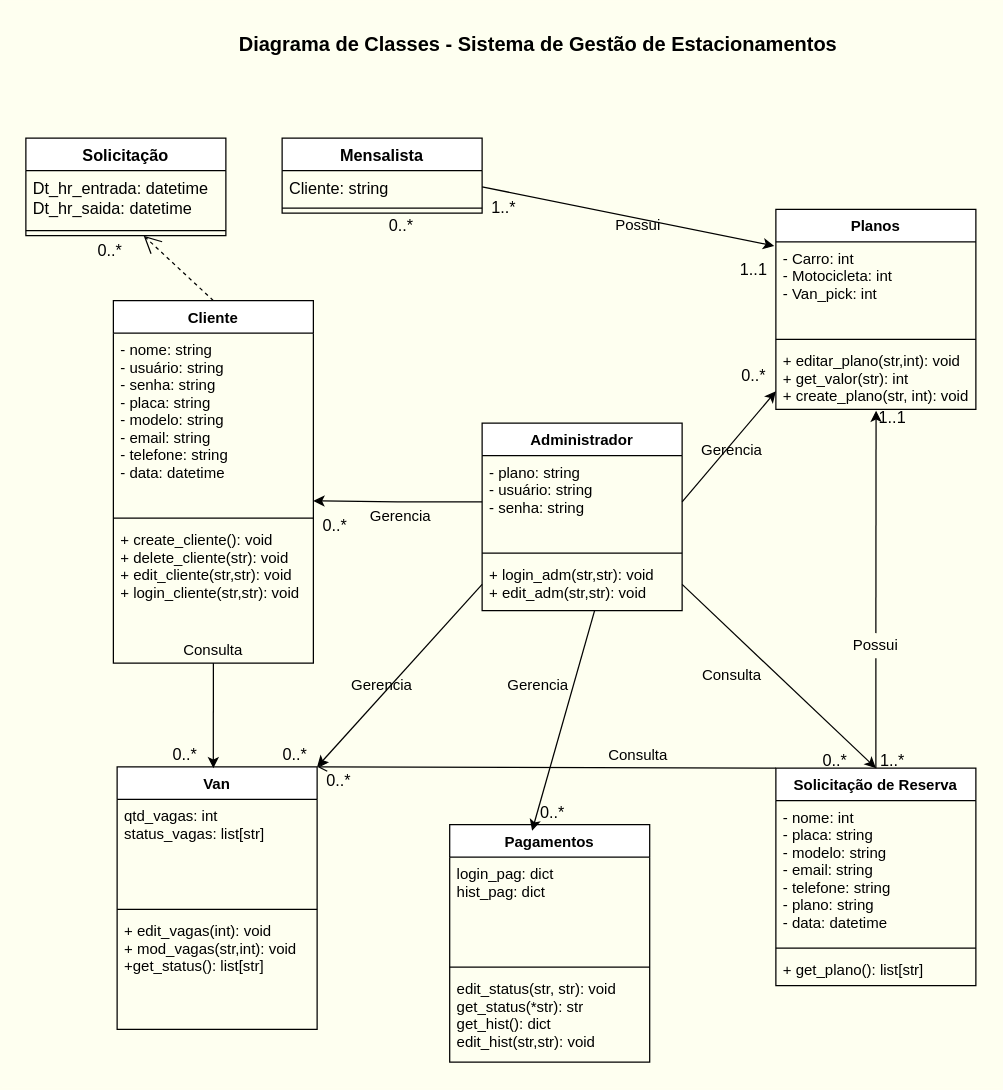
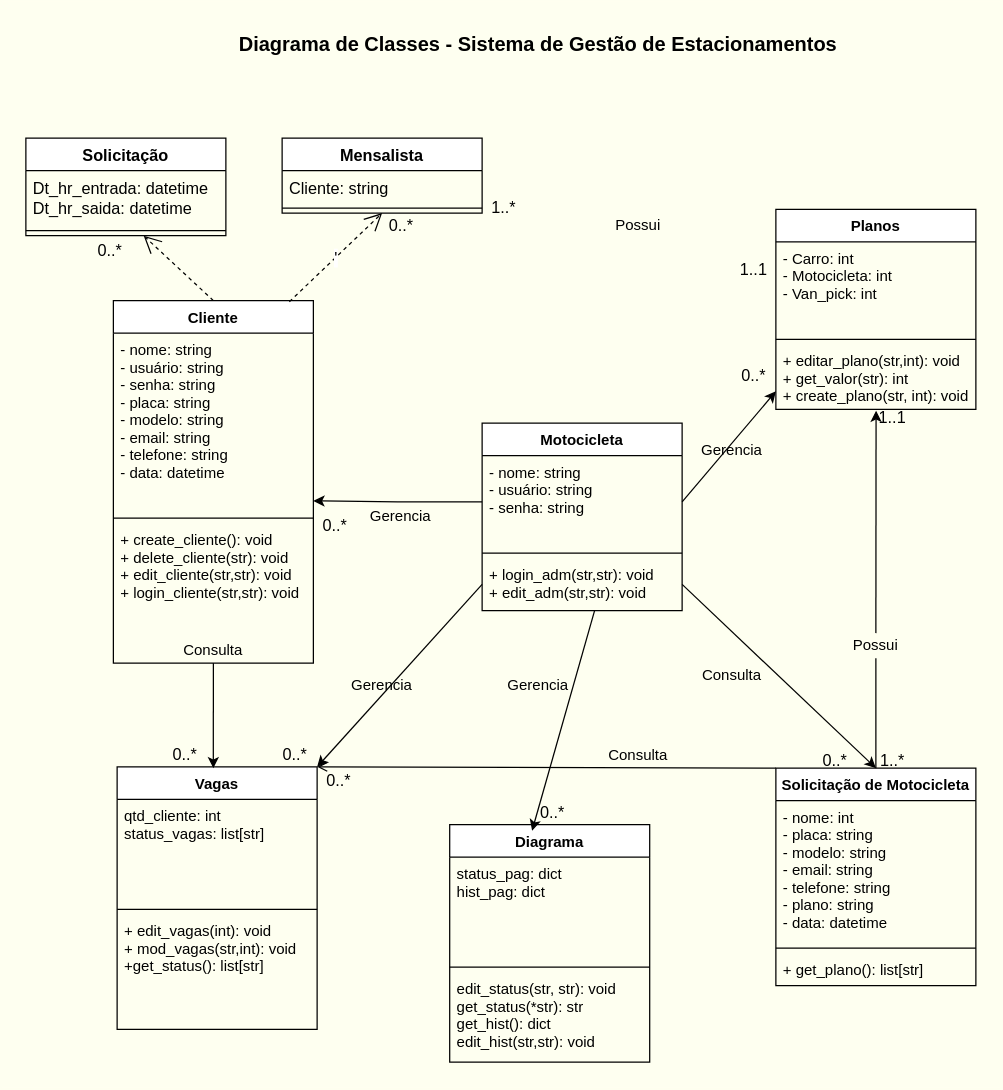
(624, 216) -> none
none -> (334, 259)
(581, 440) -> (581, 440)
(542, 473) -> (540, 473)
(216, 784) -> (216, 784)
(875, 785) -> (875, 785)
(177, 816) -> (181, 816)
(549, 842) -> (549, 842)
(510, 874) -> (518, 874)
